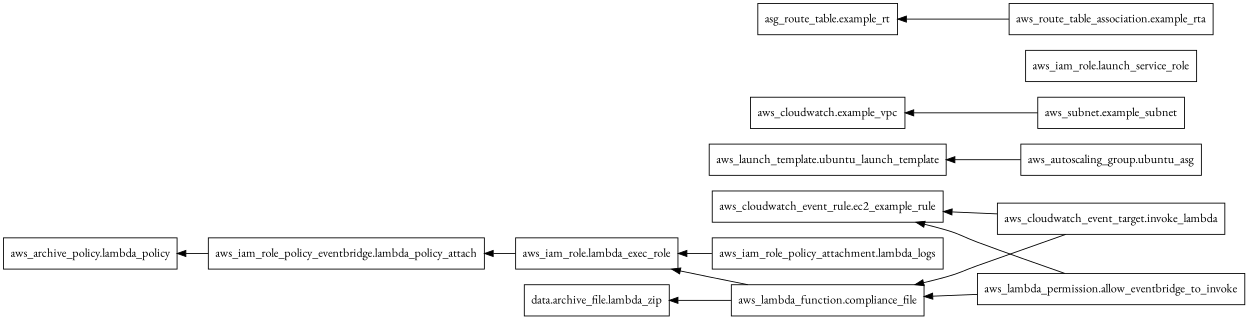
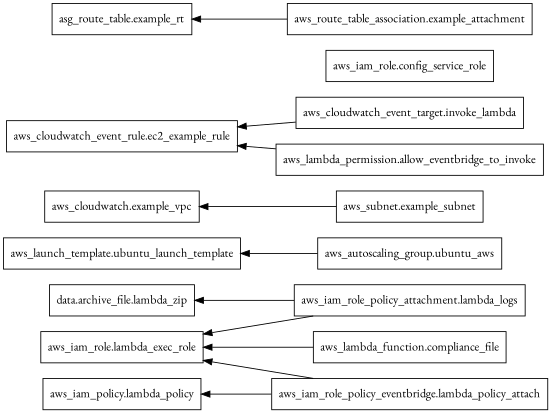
(1111, 19) -> (410, 19)
(1111, 66) -> (410, 66)
(1111, 160) -> (410, 253)
(90, 253) -> (122, 394)
(504, 253) -> (263, 370)
(995, 259) -> none
(955, 295) -> none
(705, 300) -> (249, 300)
